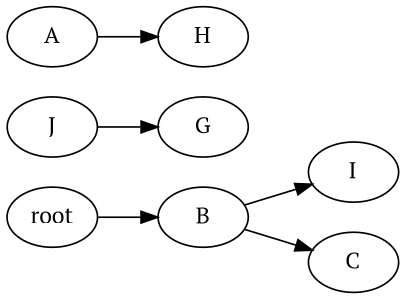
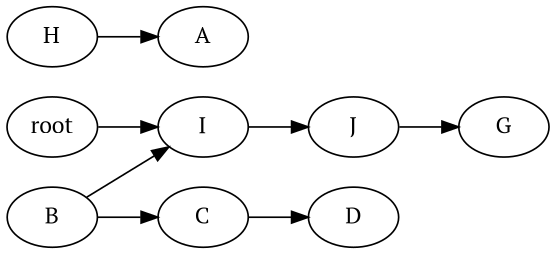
(119, 37) -> (119, 37)
none -> (270, 127)
(120, 217) -> (120, 127)
none -> (354, 217)
